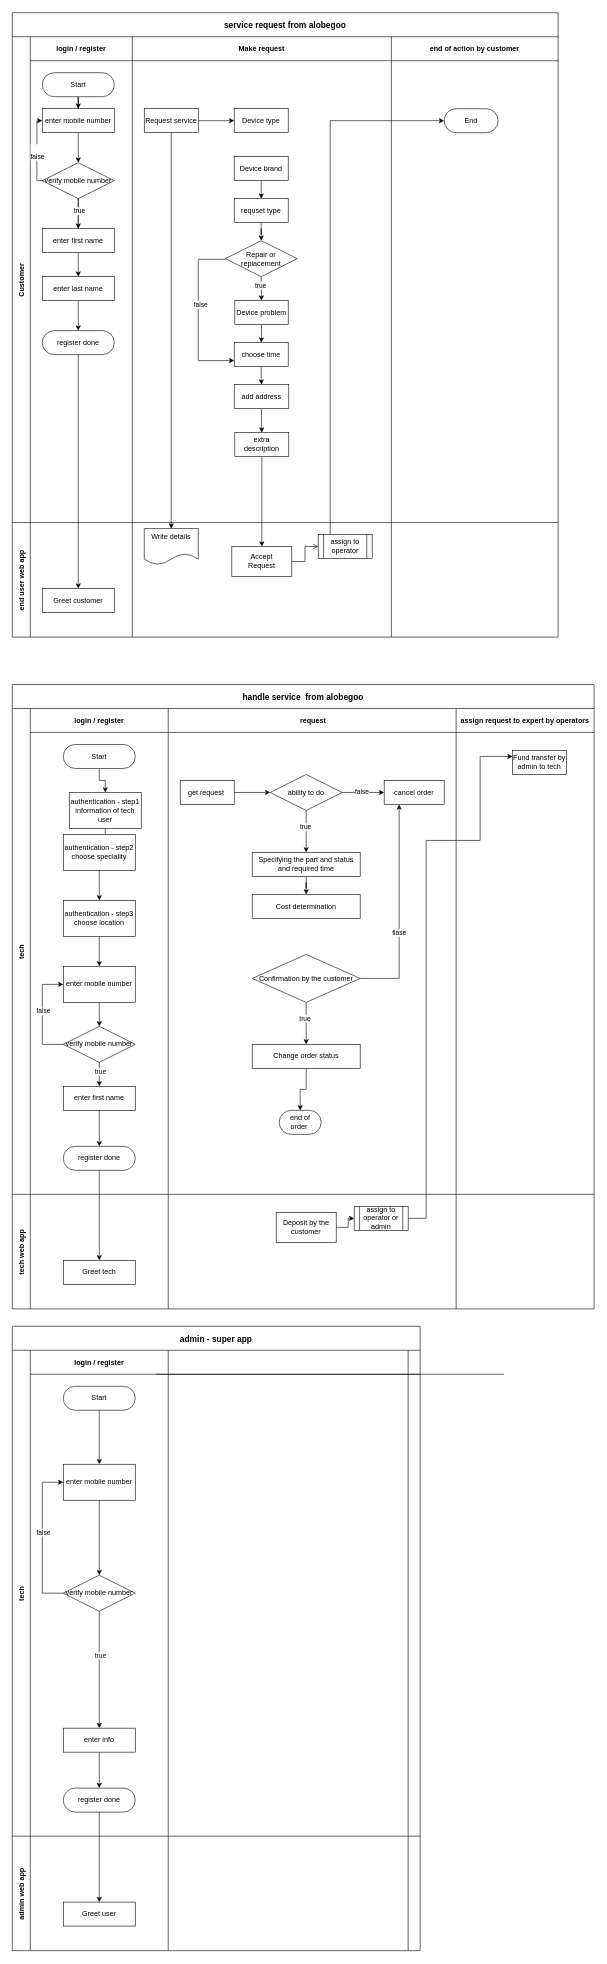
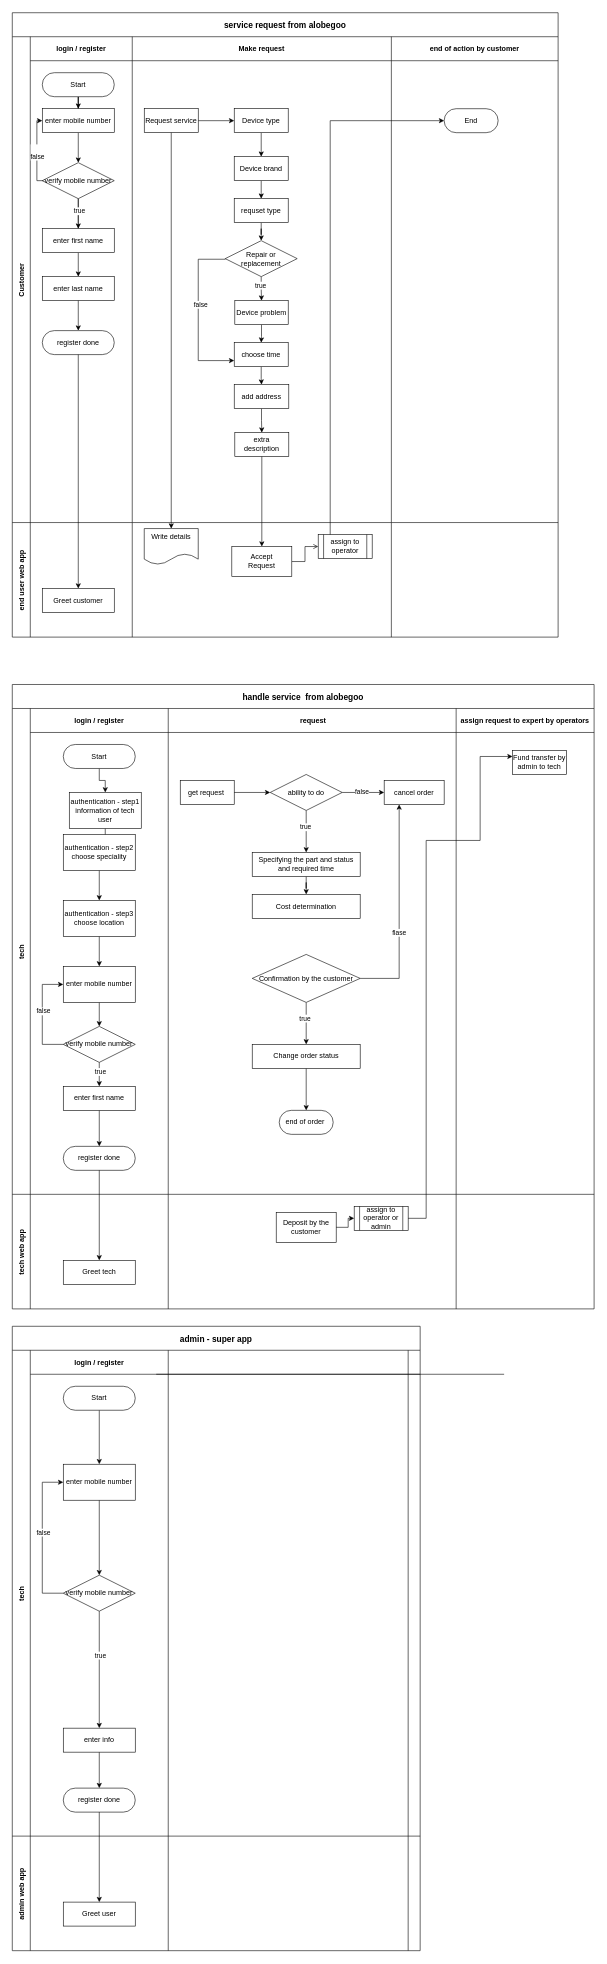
none -> (261, 151)
(300, 1122) -> (306, 1122)
